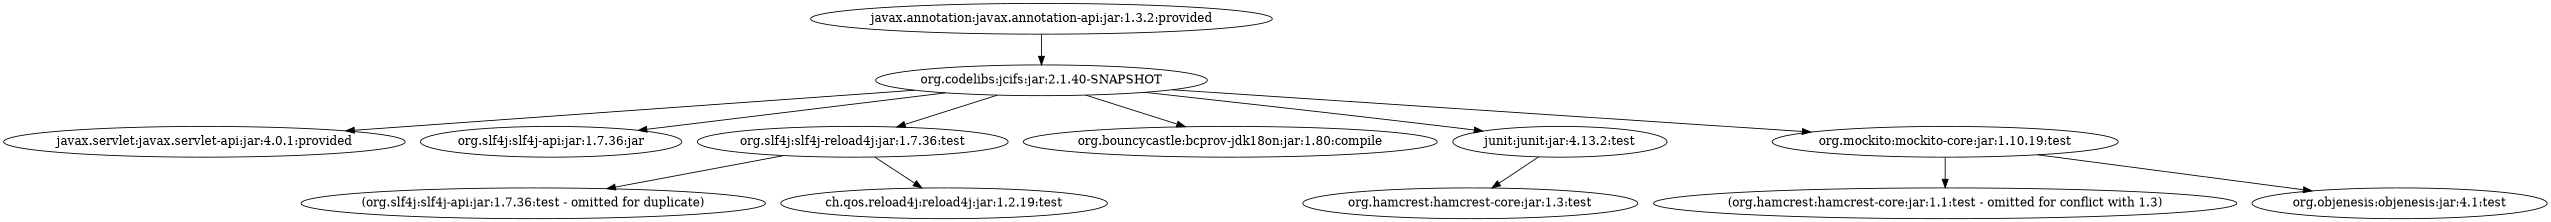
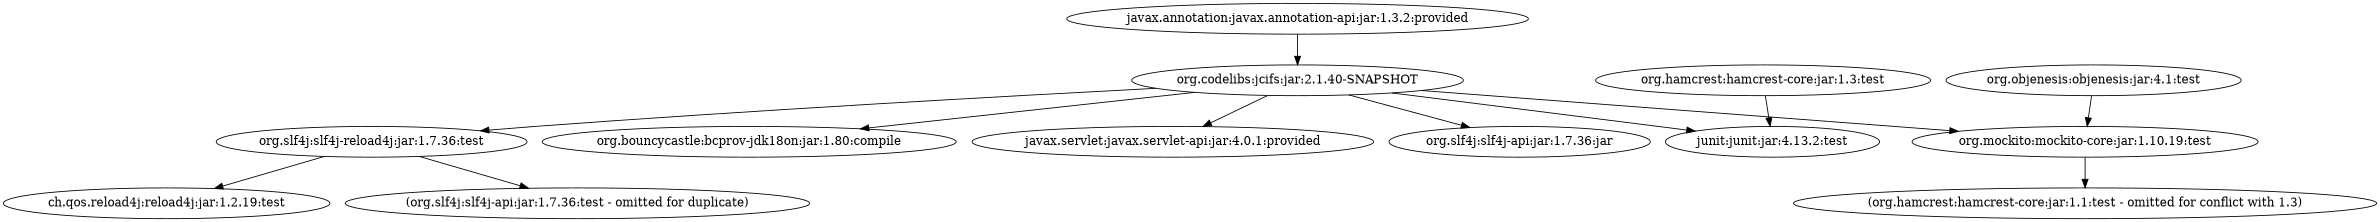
(1519, 170) -> (1767, 107)
(2170, 172) -> (2090, 107)
